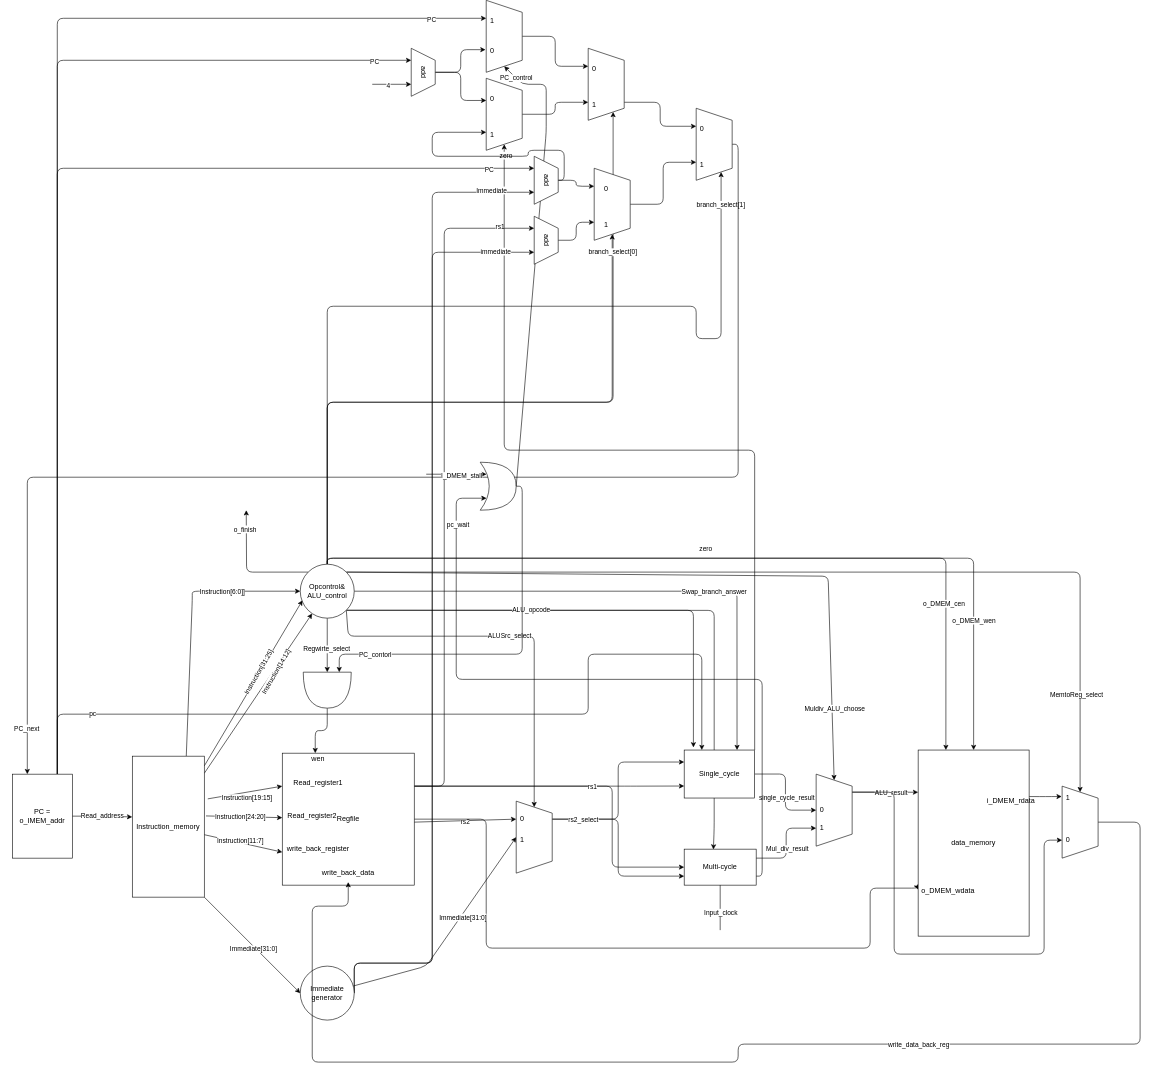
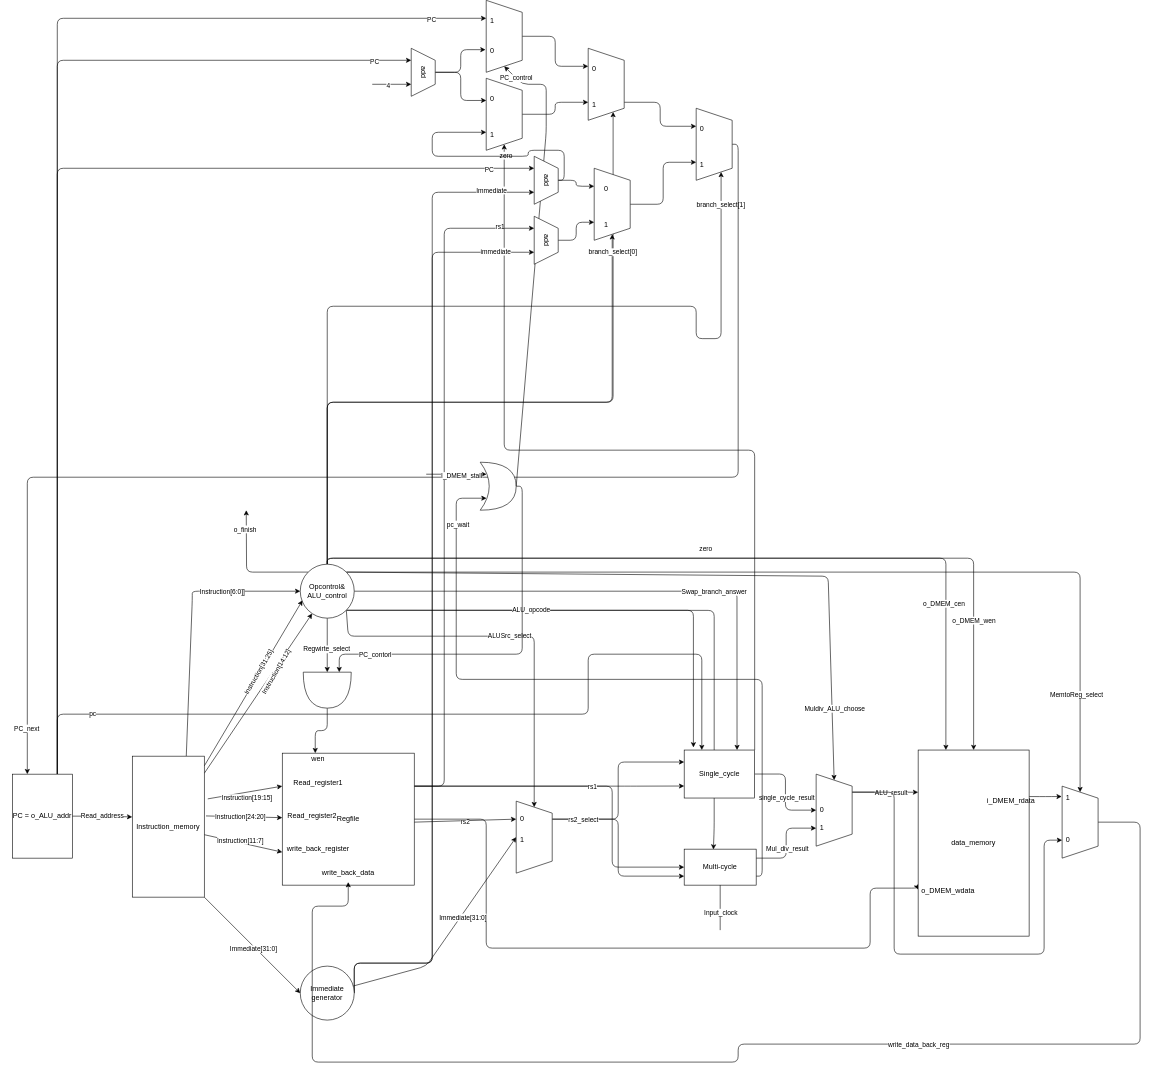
(42, 816) -> (42, 816)
